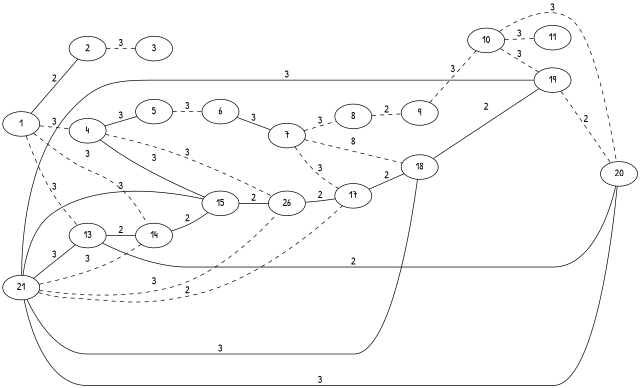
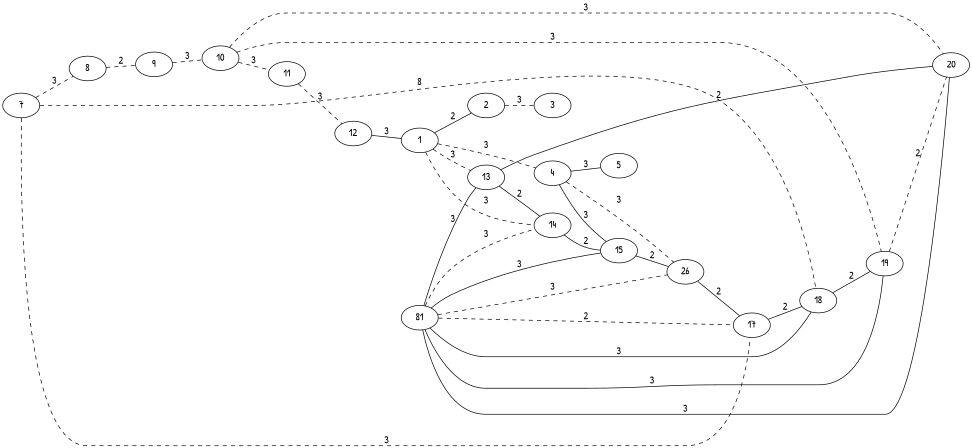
(220, 112) -> none
none -> (353, 134)
(21, 288) -> (420, 318)
